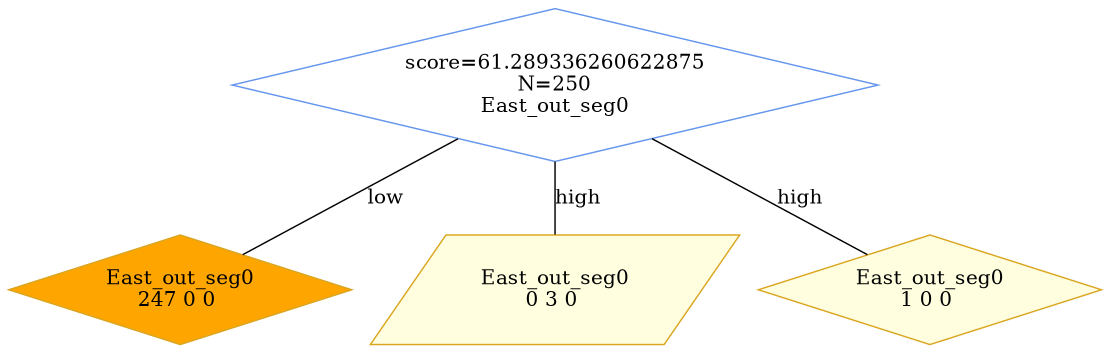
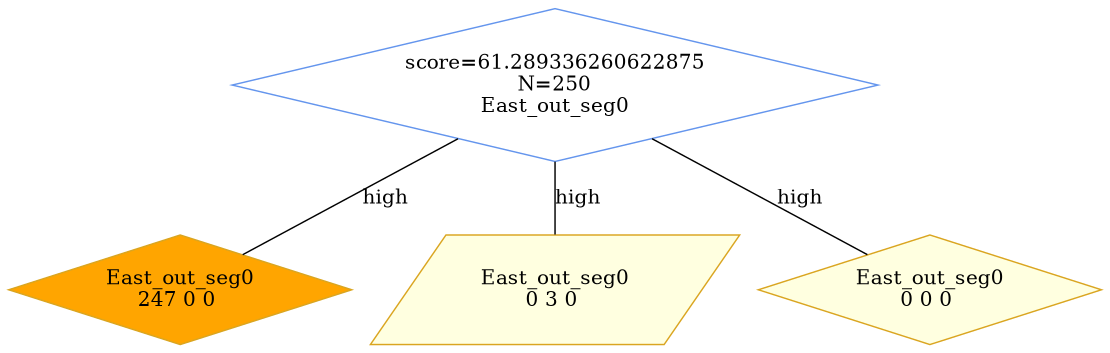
(386, 198) -> (386, 198)
(930, 290) -> (930, 290)
